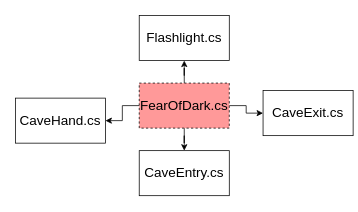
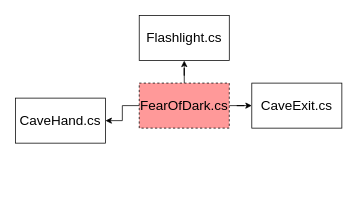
(308, 113) -> (297, 105)
(184, 142) -> none
(184, 173) -> none
